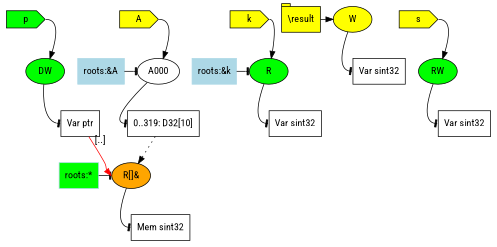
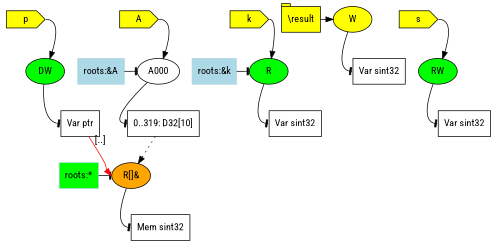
(26, 19) -> (26, 19)
